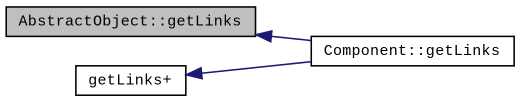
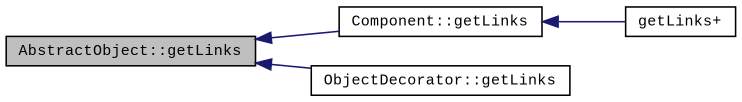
(256, 67) -> (592, 22)
none -> (441, 81)
